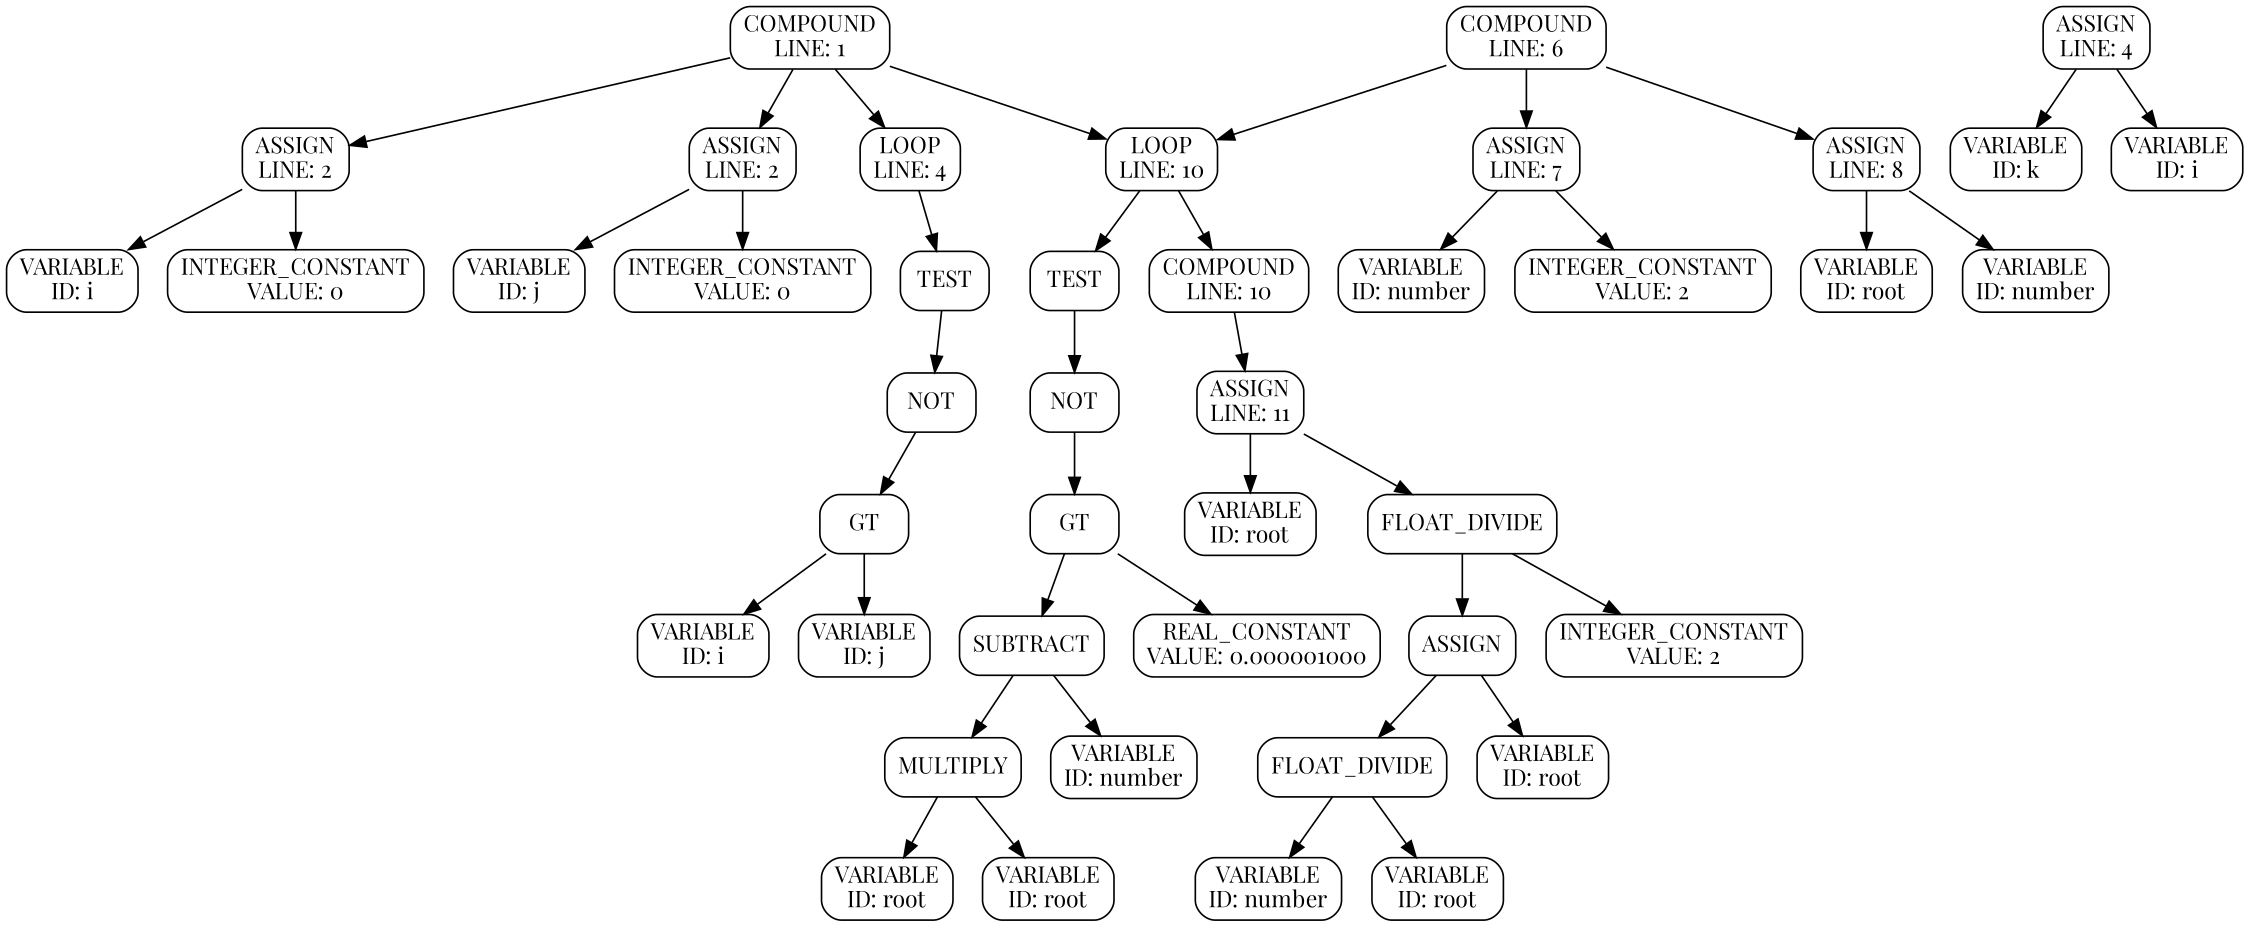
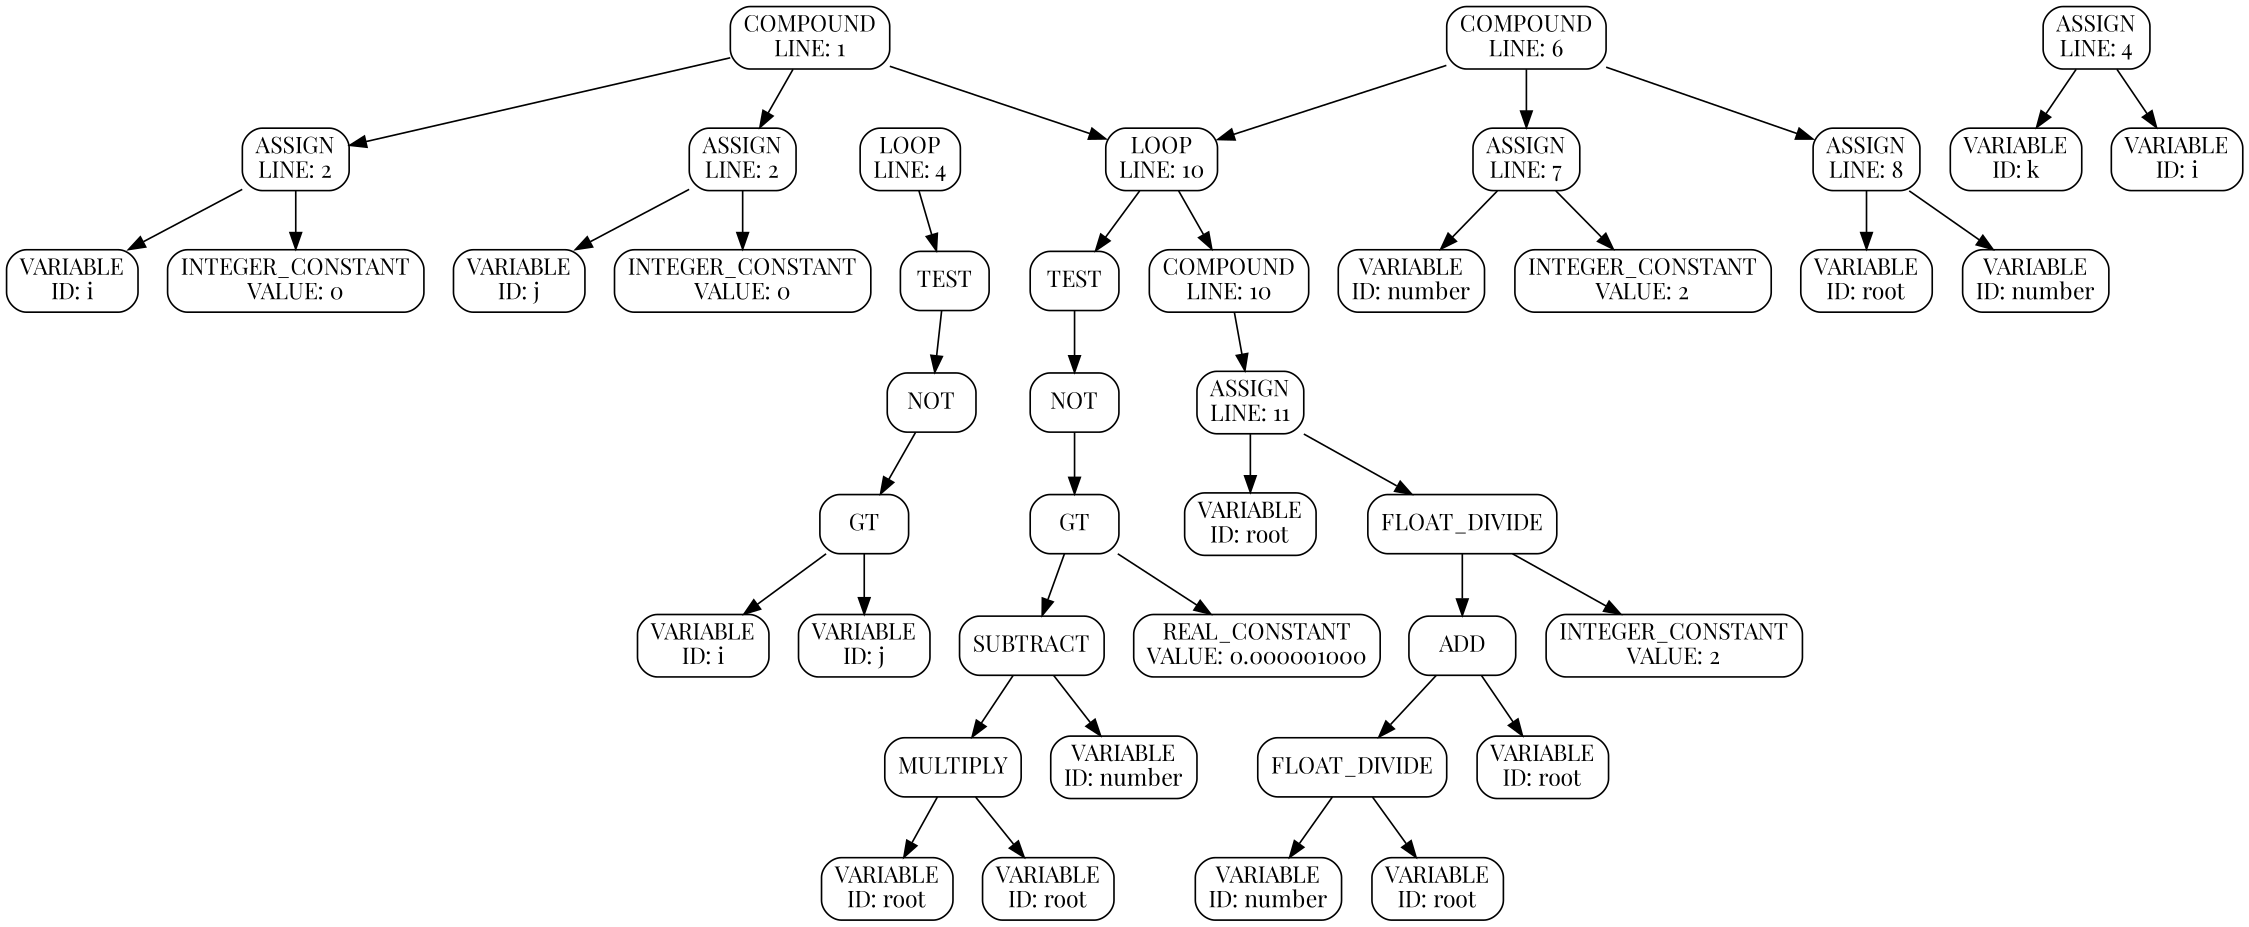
(855, 92) -> none
(1462, 646) -> (1462, 646)
